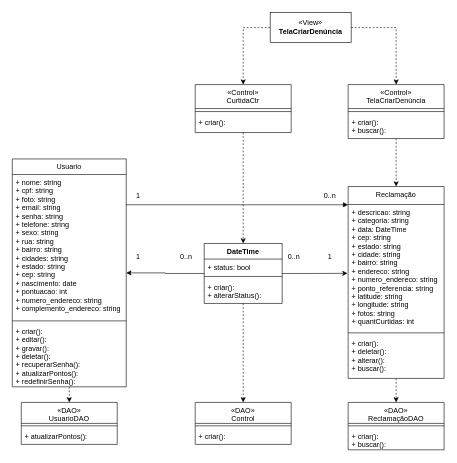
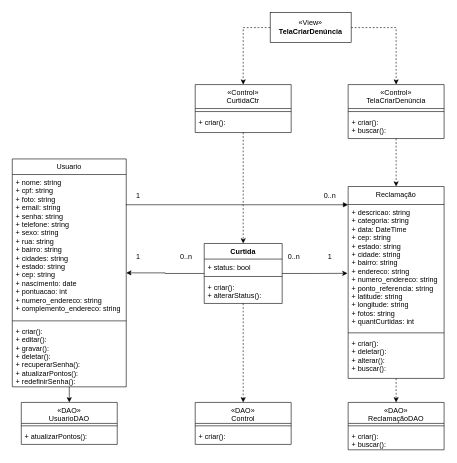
(243, 252) -> (243, 252)
(69, 393) -> (69, 393)
